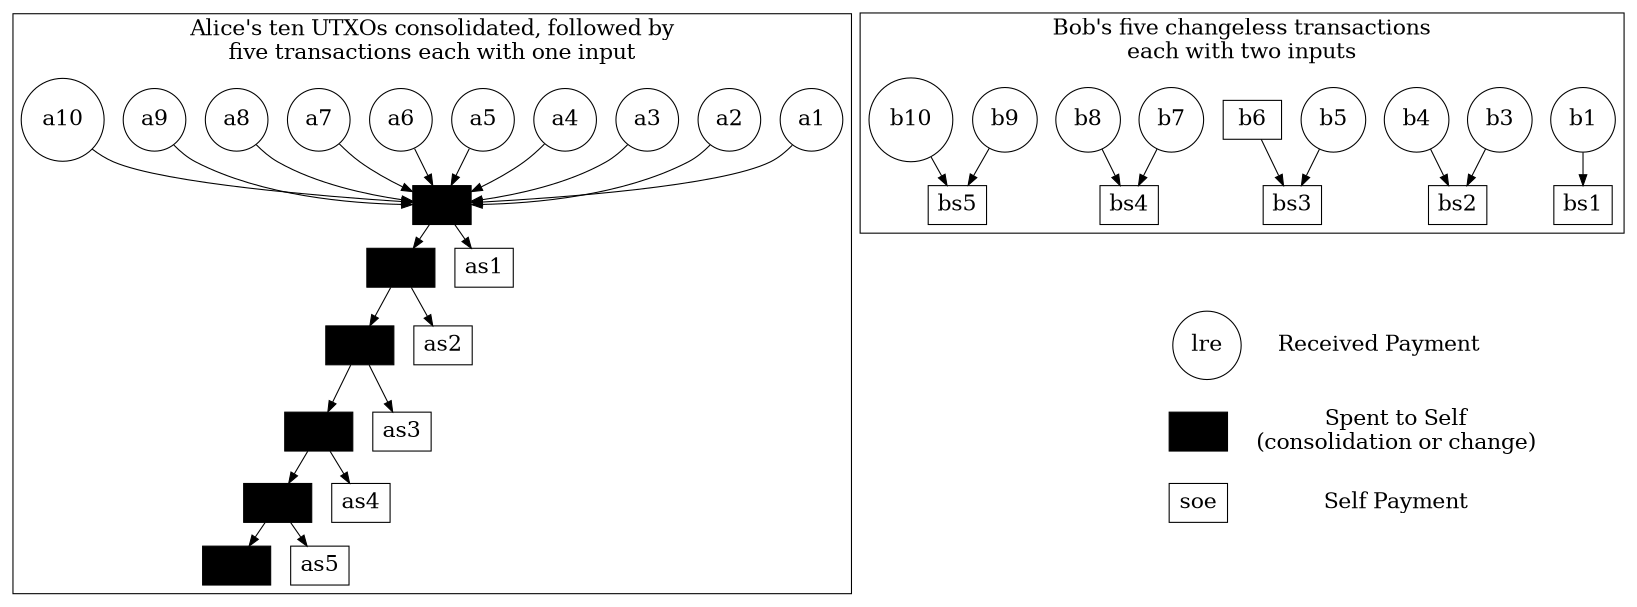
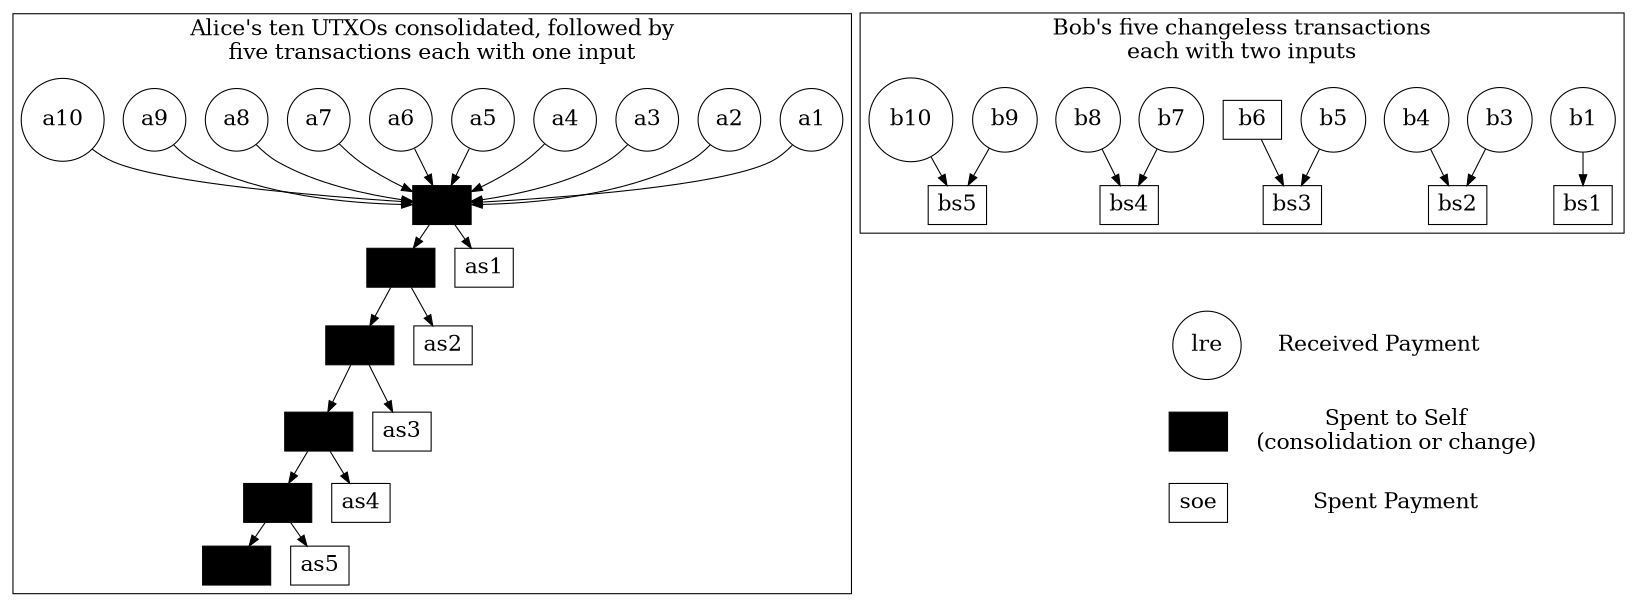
(1396, 503) -> (1396, 503)
